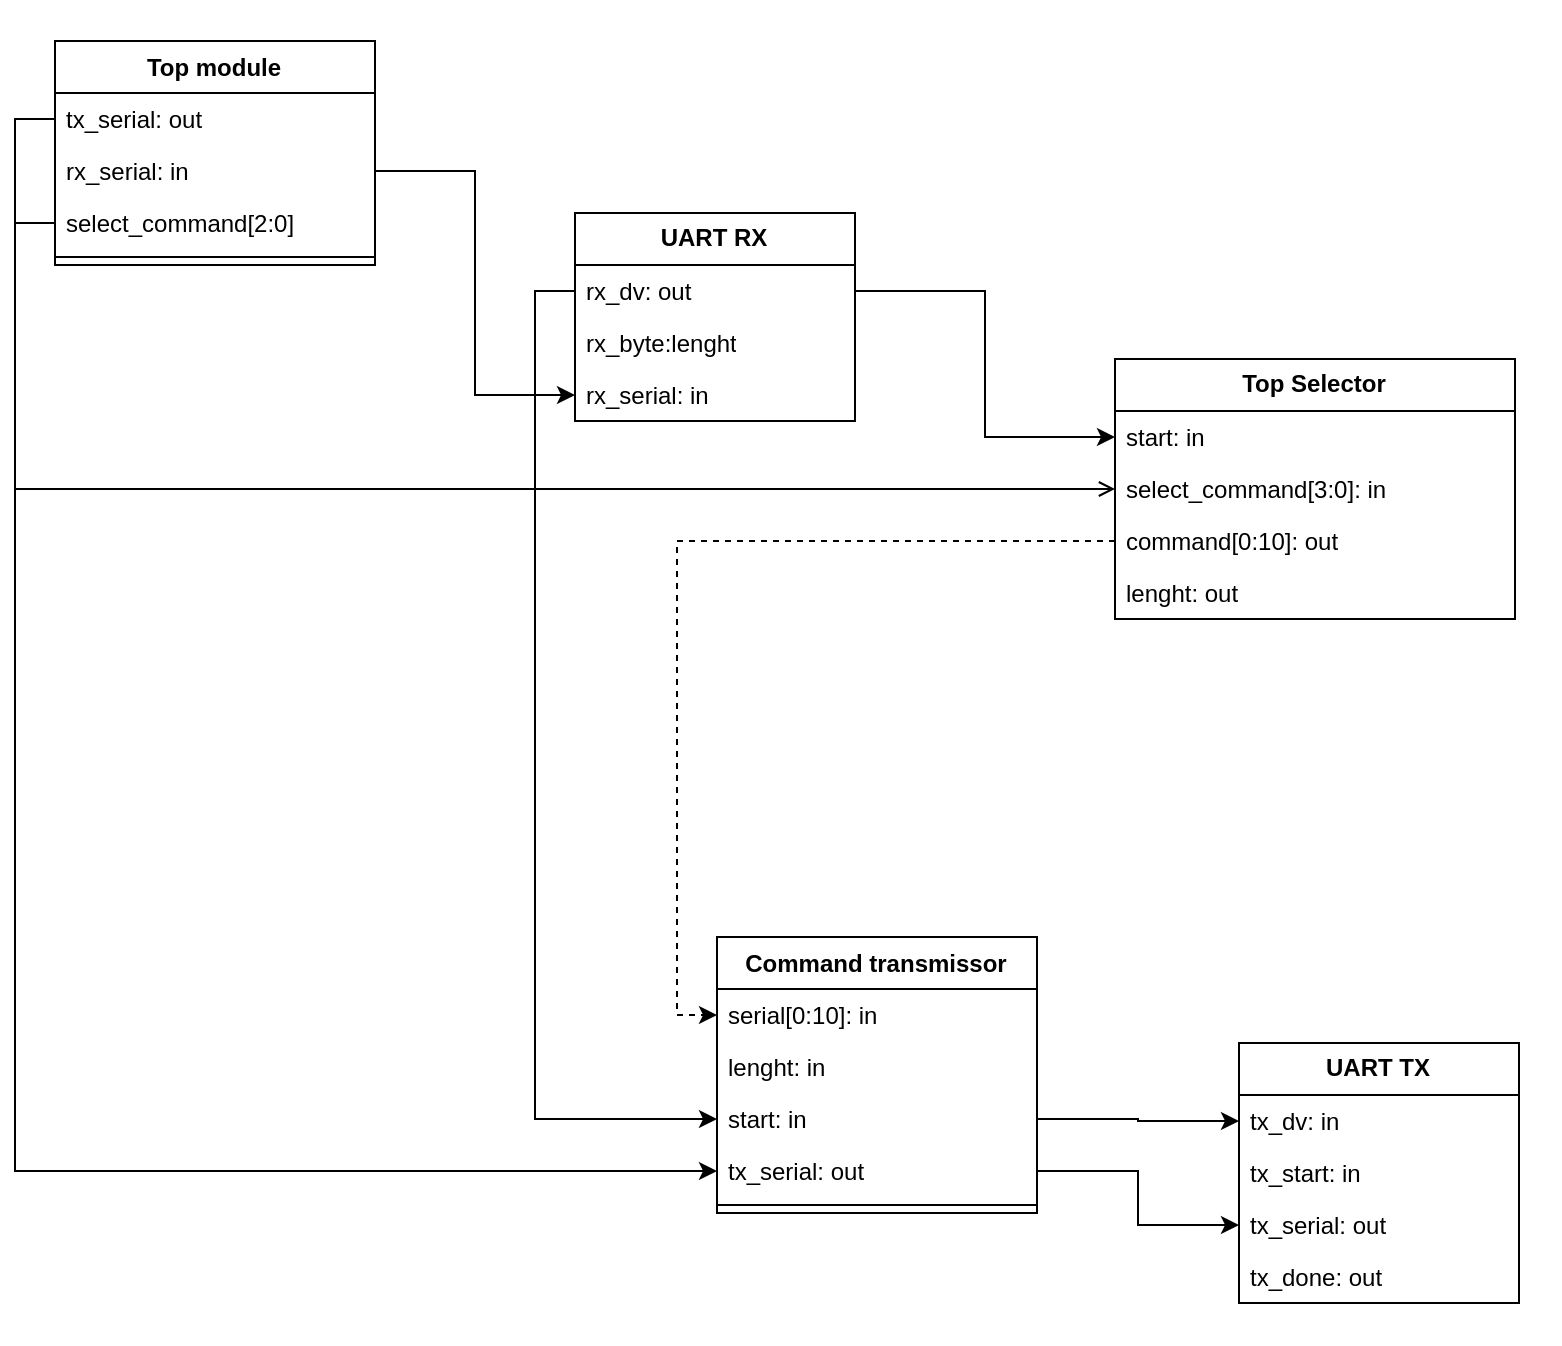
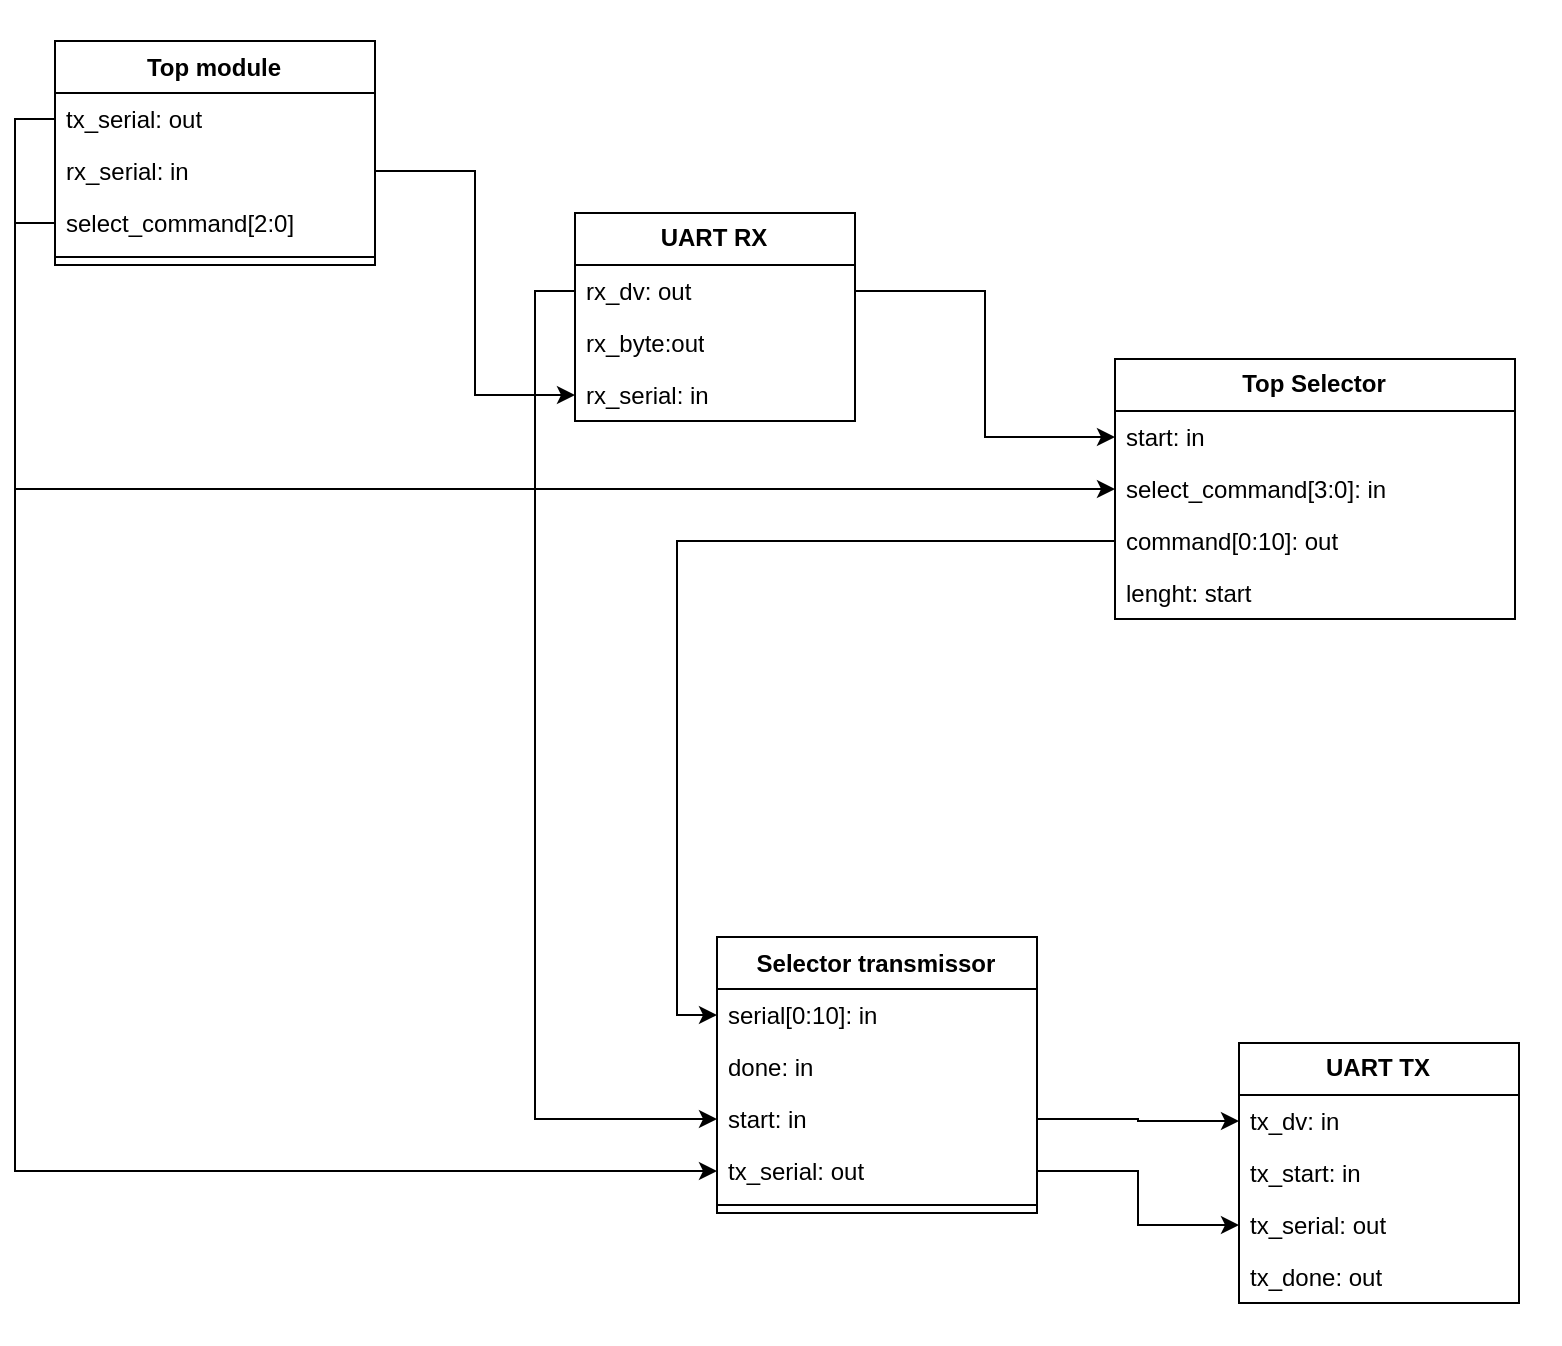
(675, 345) -> (658, 345)
(1103, 489) -> (1100, 489)
(677, 575) -> (677, 575)
(1192, 595) -> (1205, 595)
(877, 965) -> (877, 965)
(784, 1069) -> (773, 1069)
